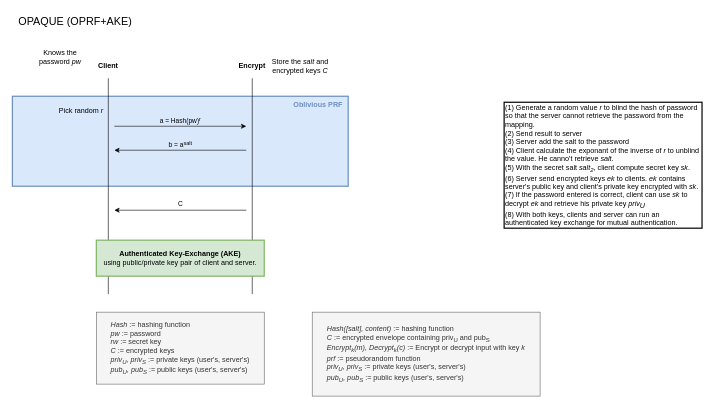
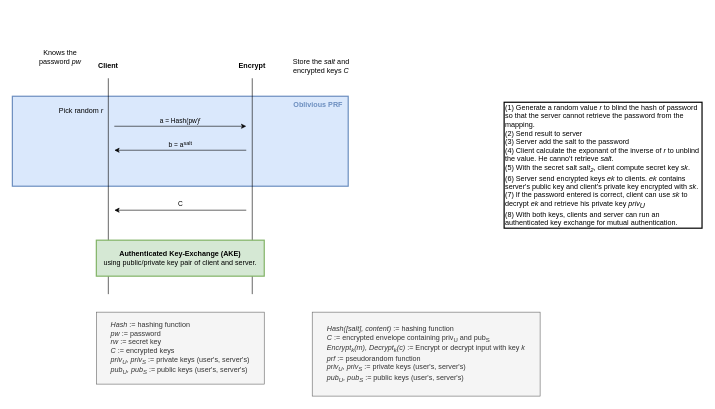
(75, 21) -> none
(300, 66) -> (321, 66)
